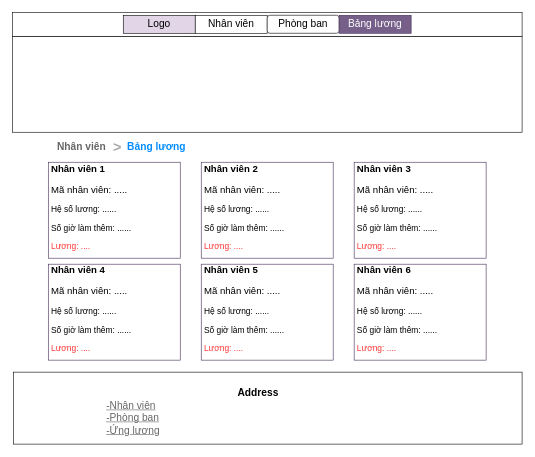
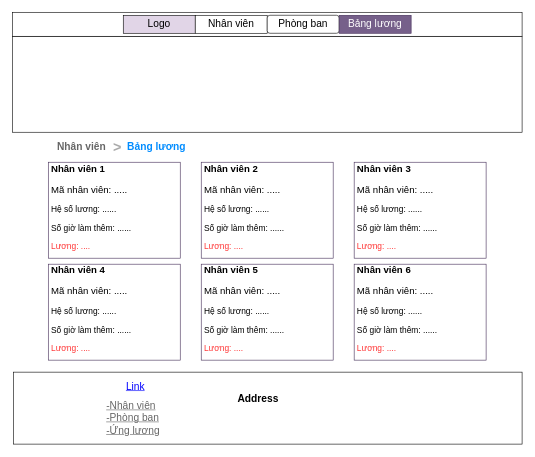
none -> (135, 387)
(258, 393) -> (258, 399)
